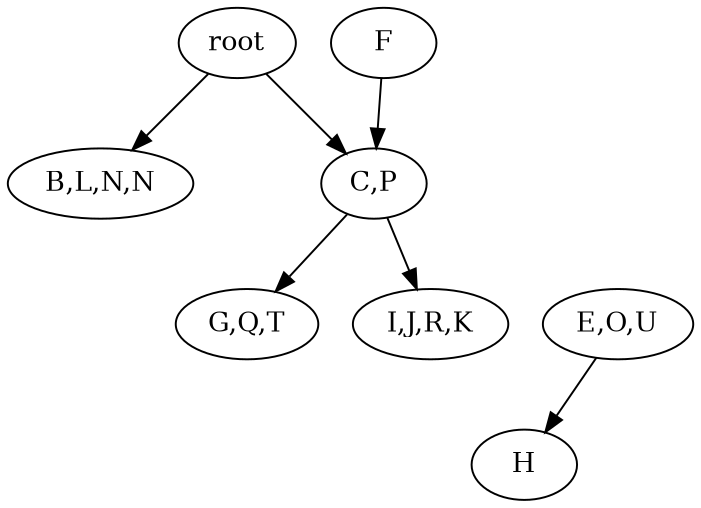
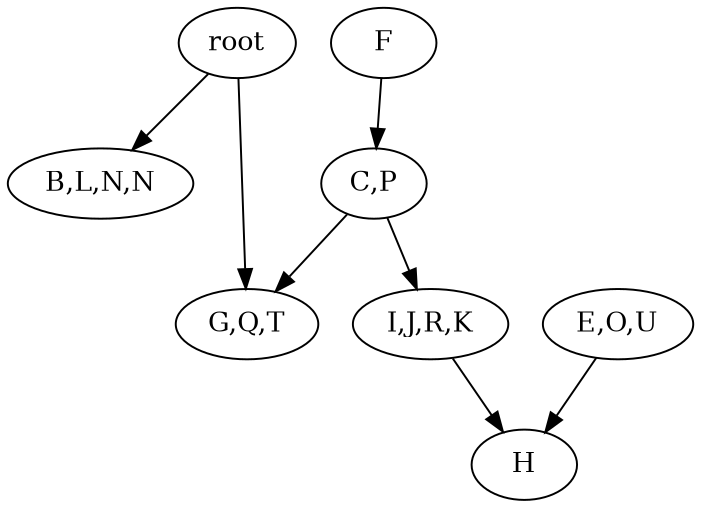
(299, 107) -> (242, 174)
none -> (472, 387)
